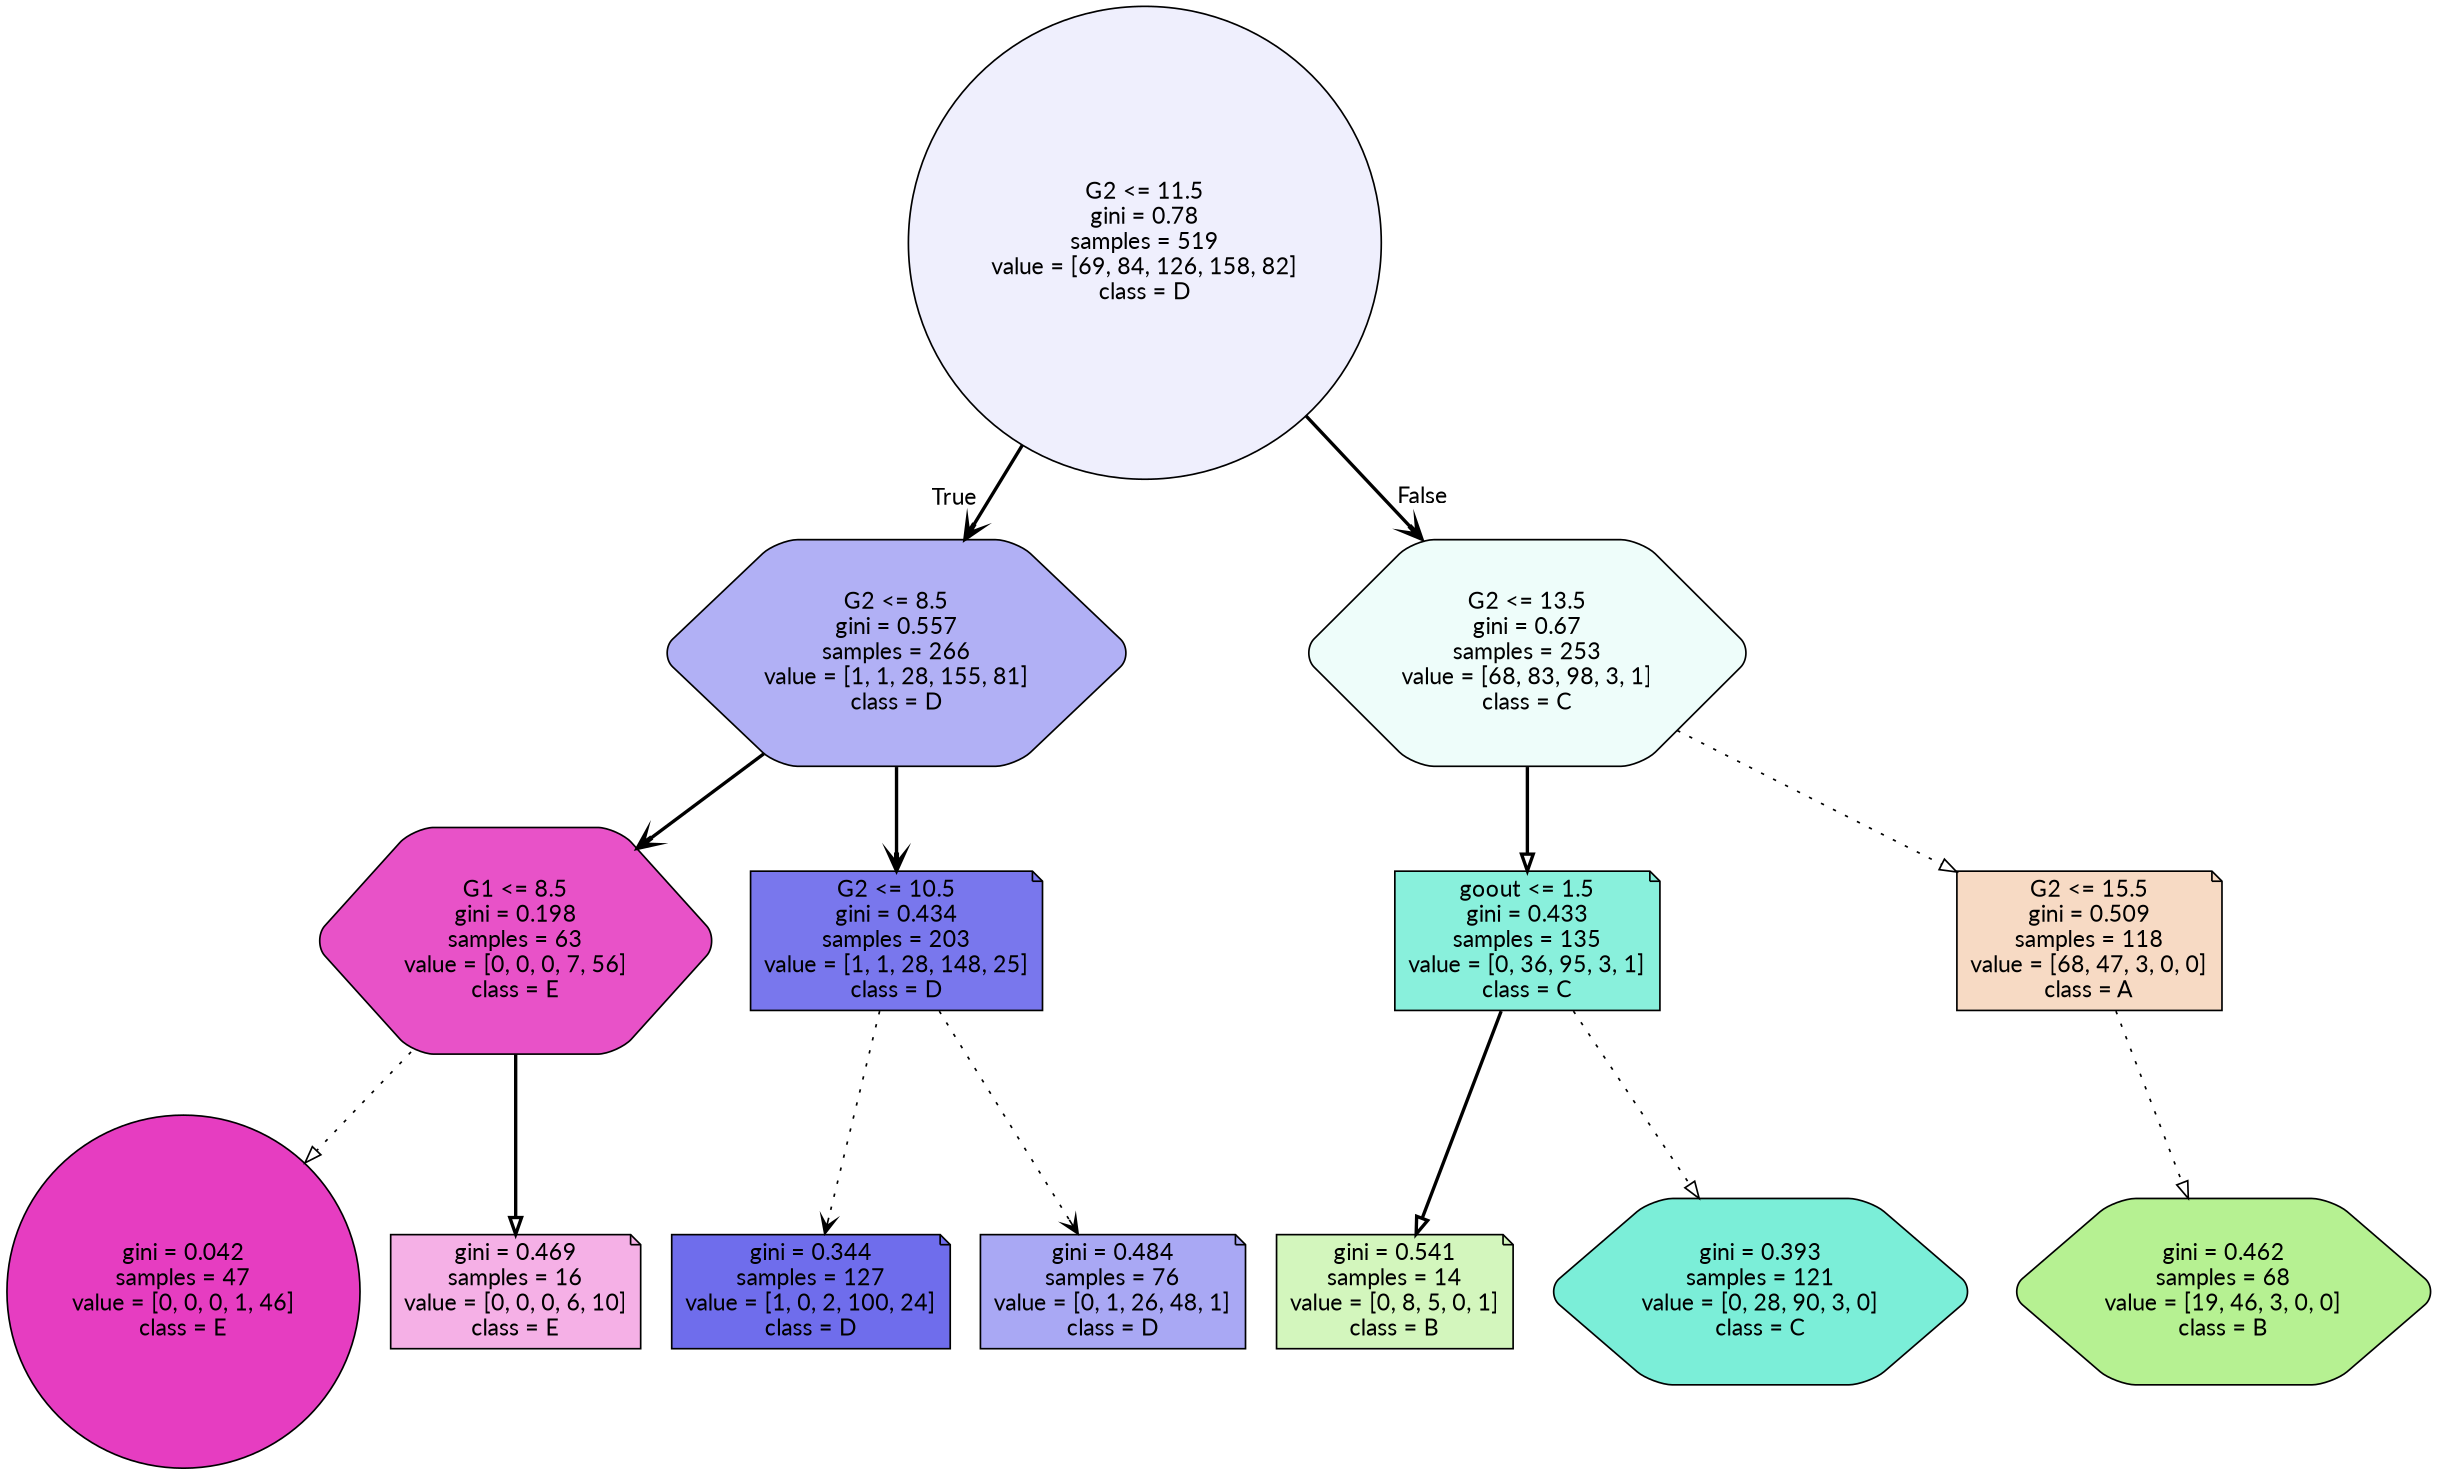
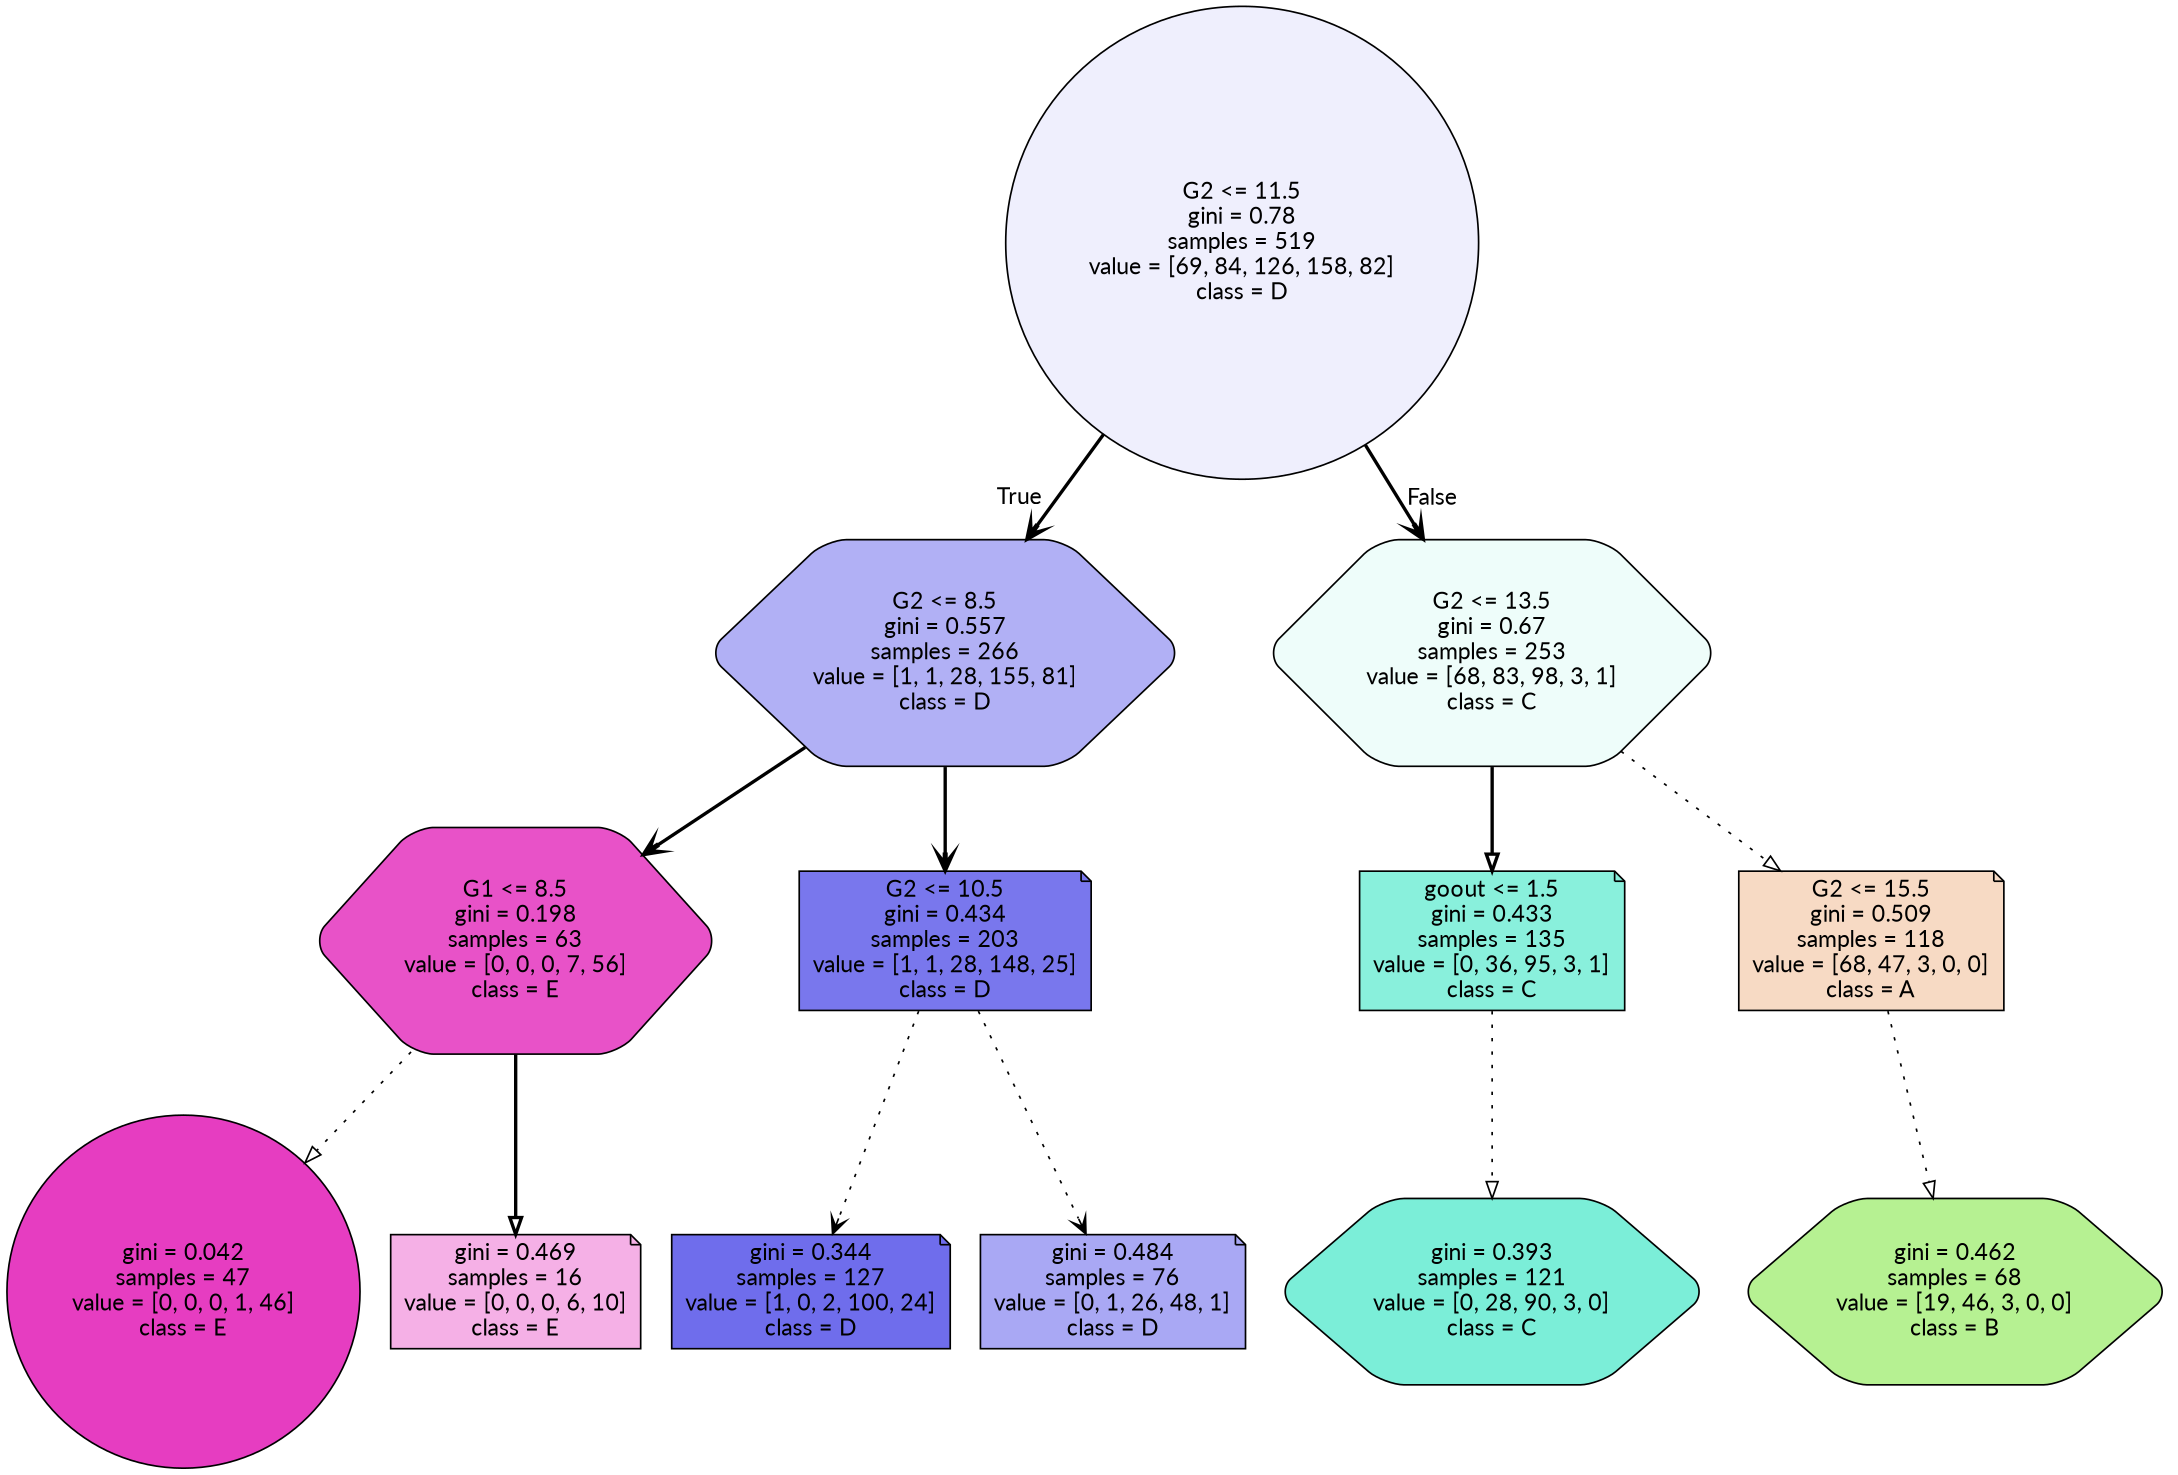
(1395, 1292) -> none
